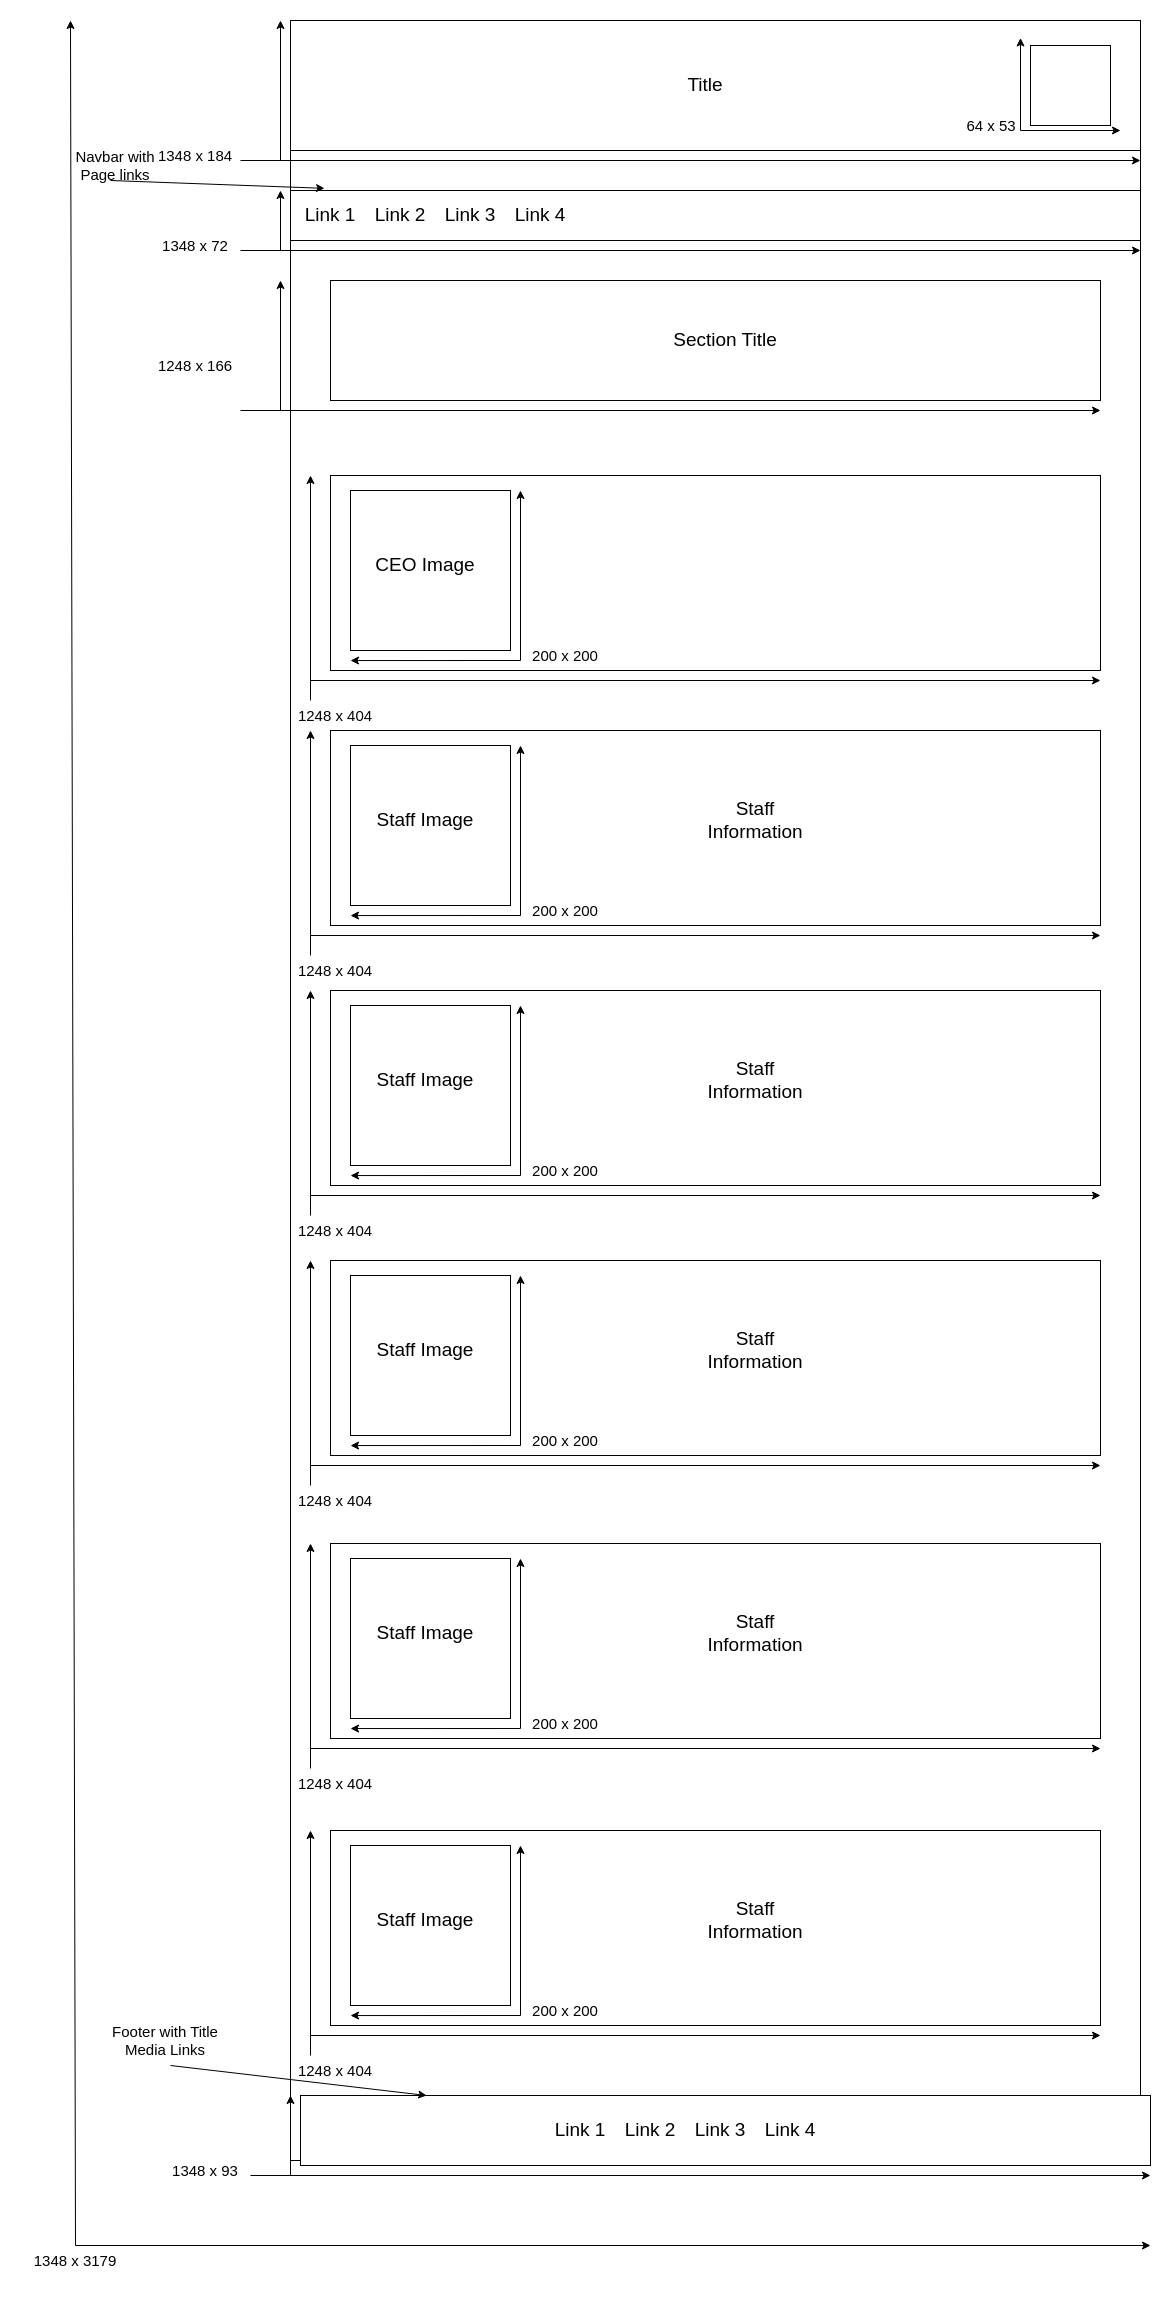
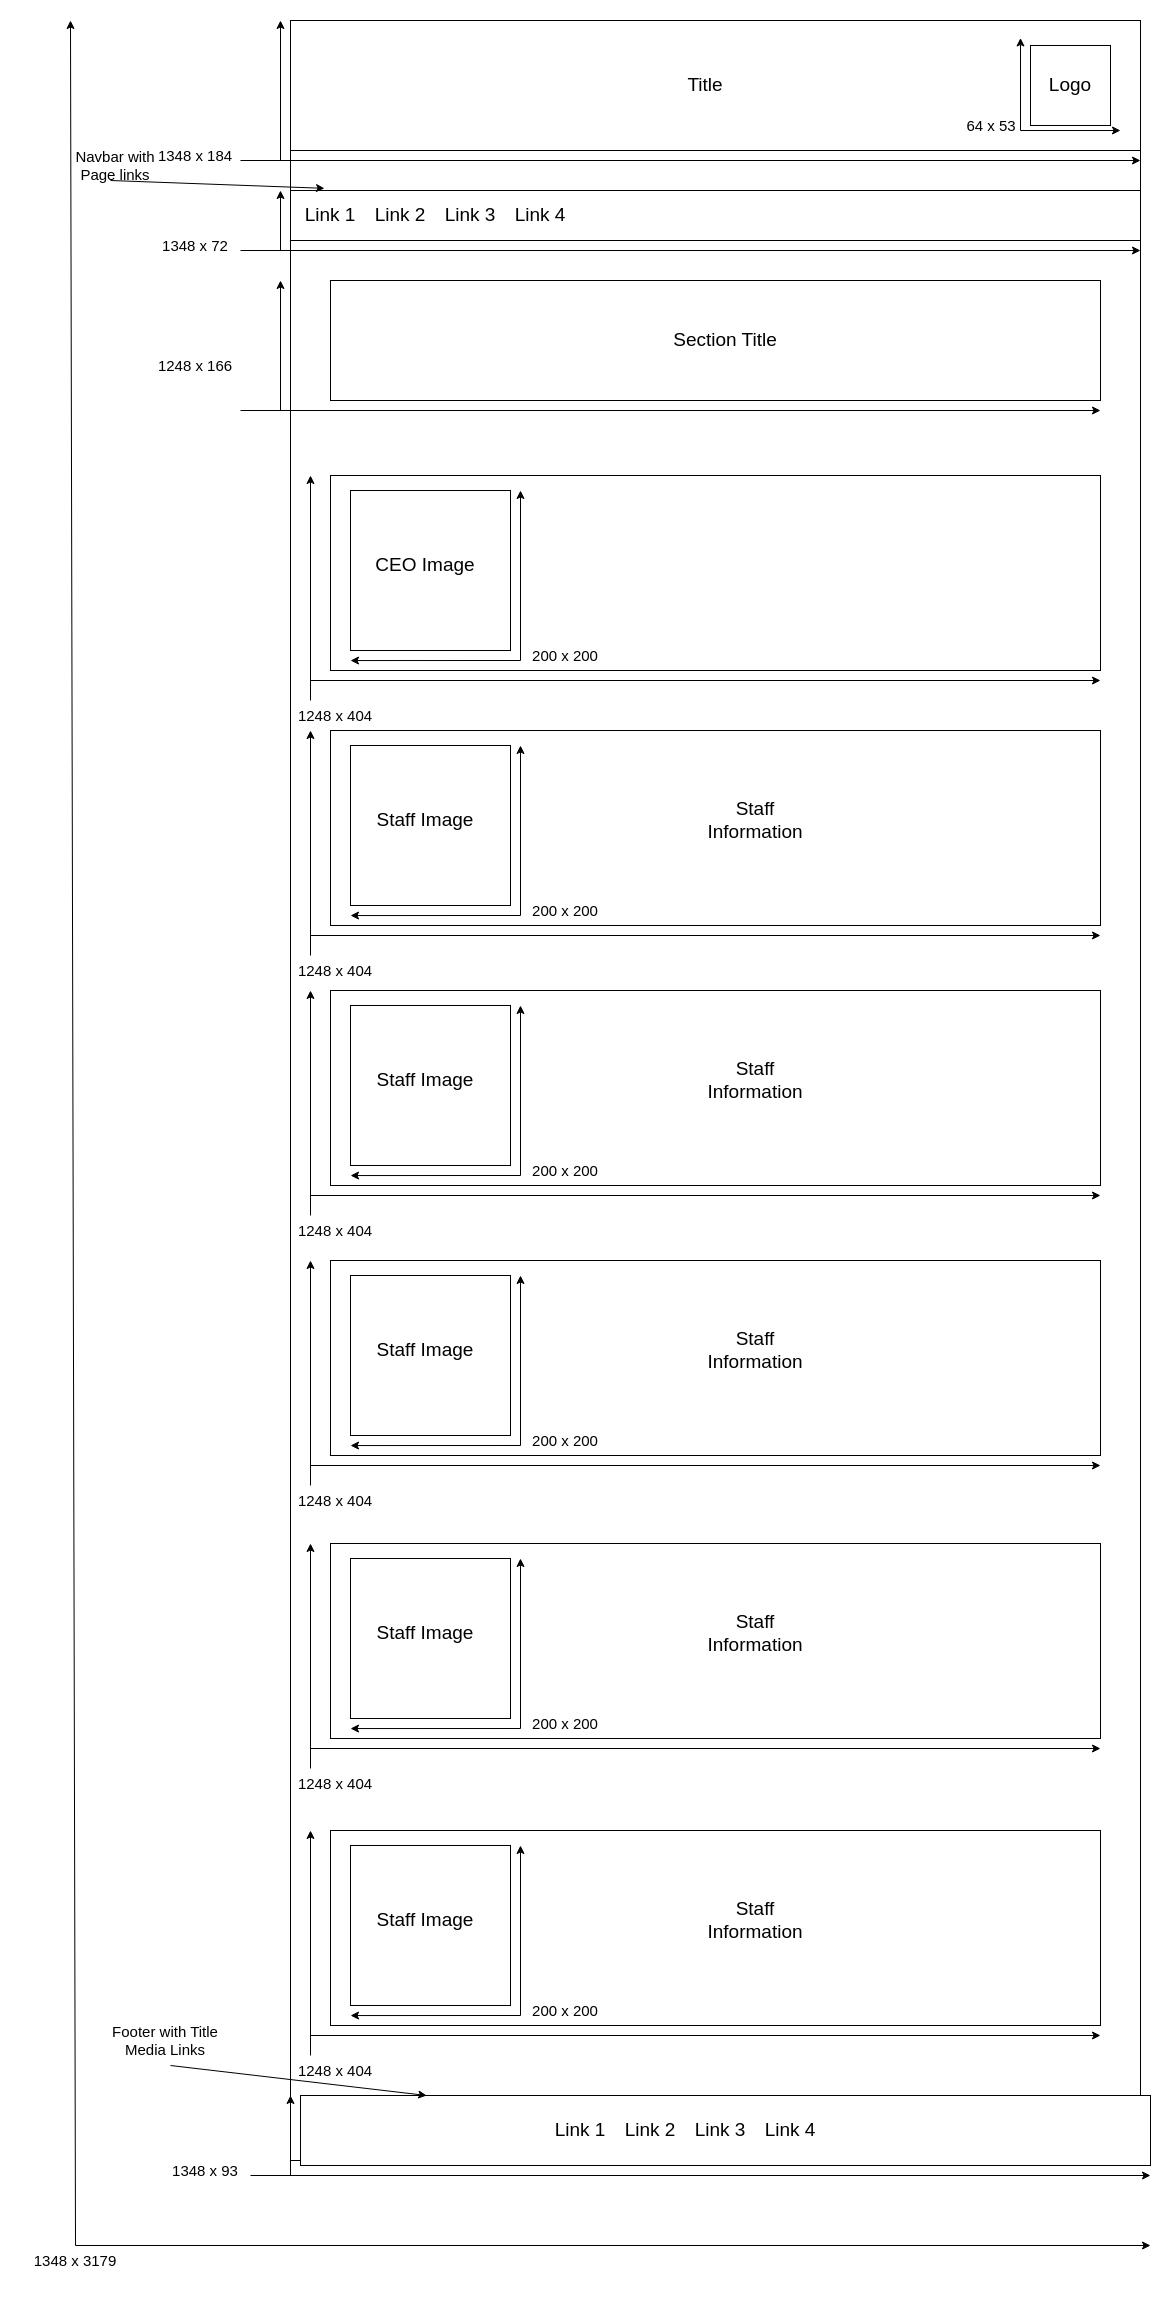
none -> (1071, 86)
